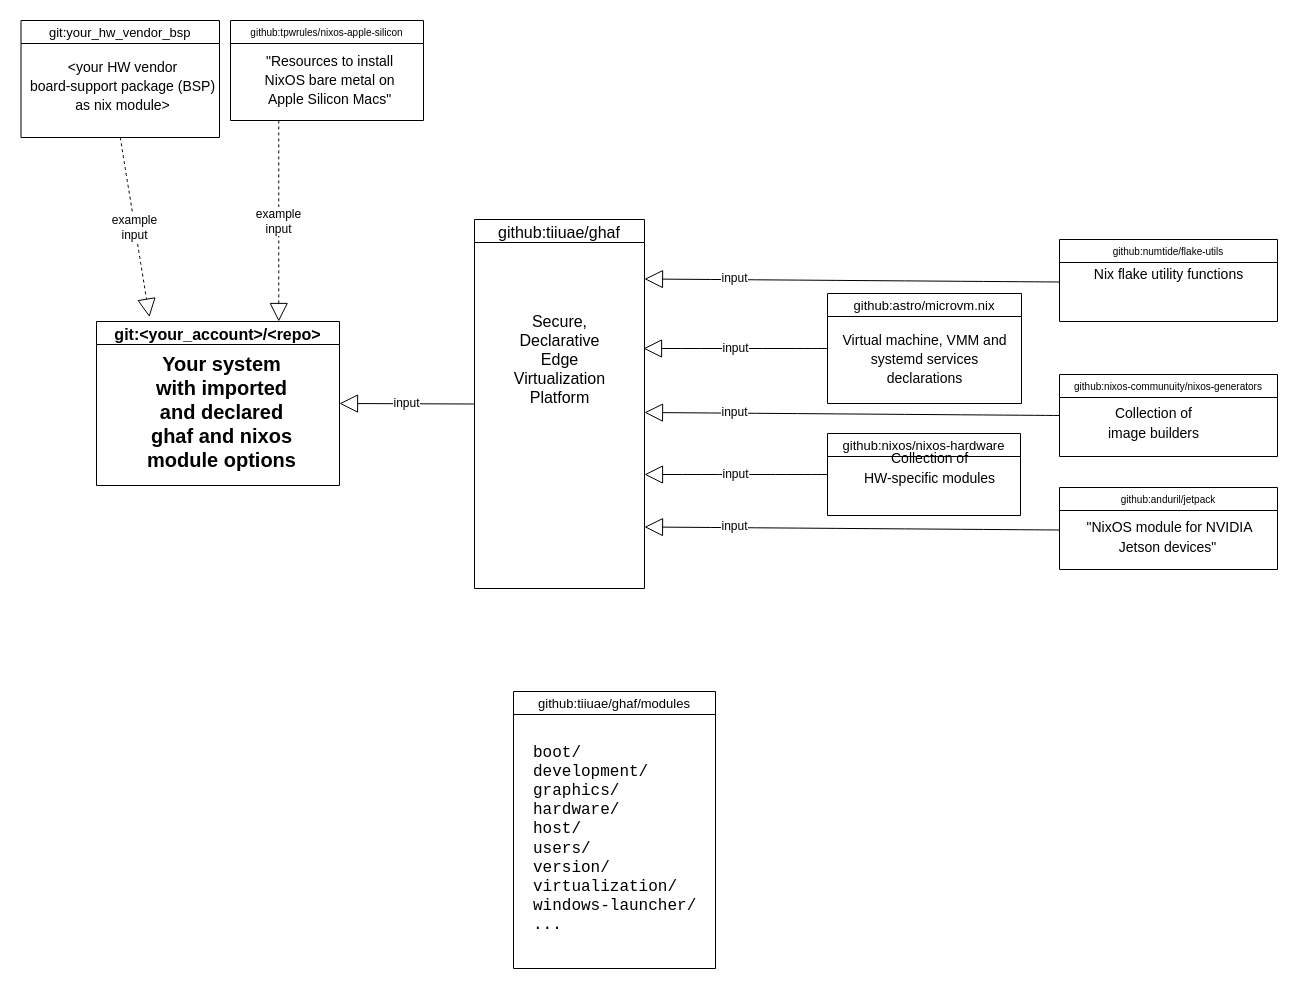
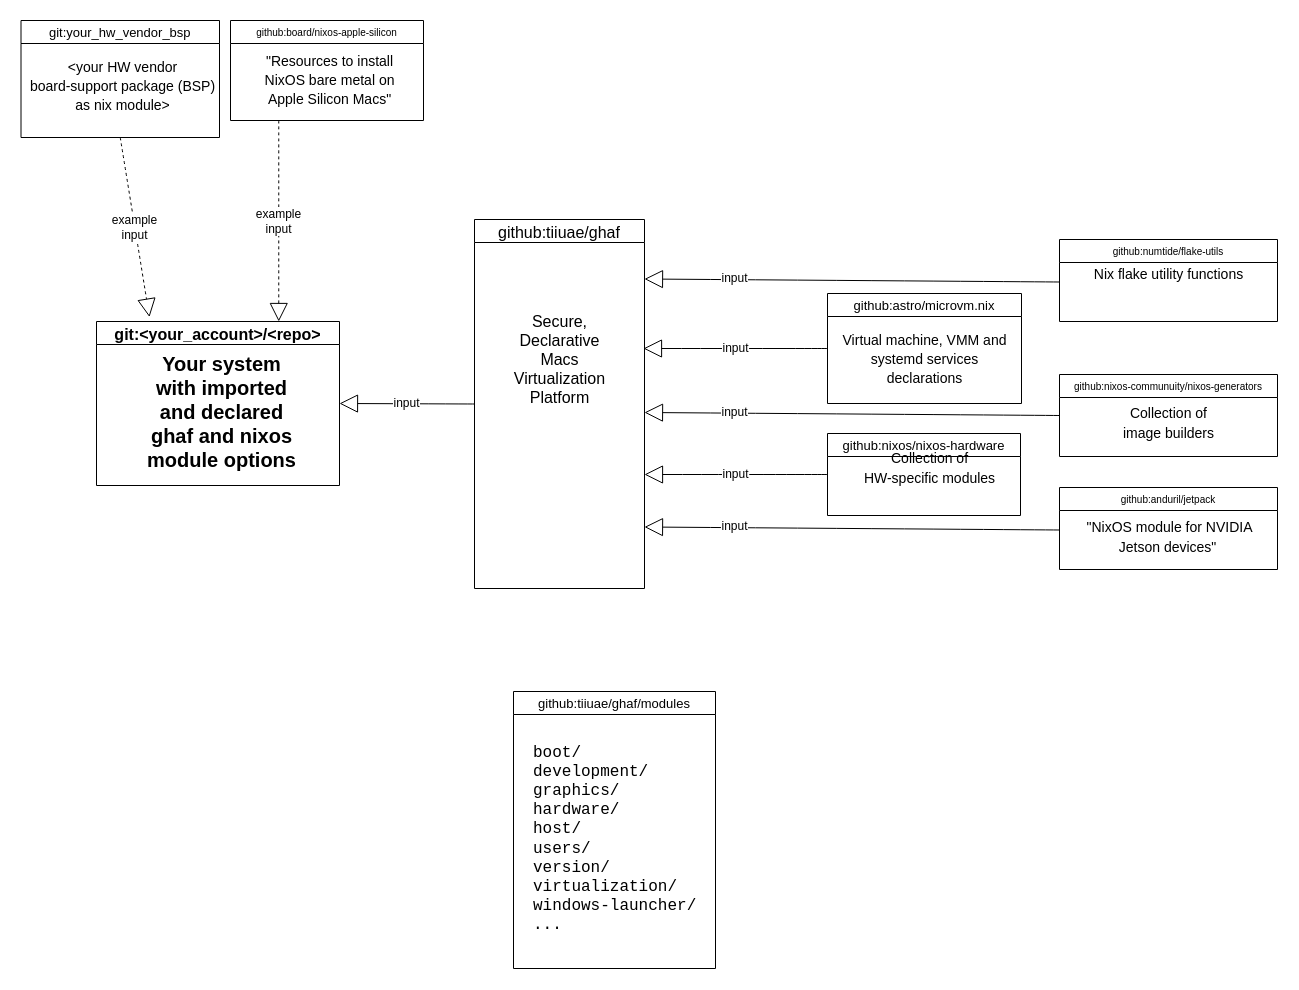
(327, 32) -> (327, 32)
(560, 360) -> (560, 360)
(1154, 423) -> (1169, 423)
